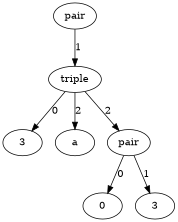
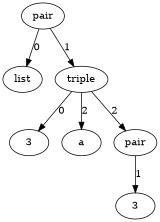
none -> (23, 79)
(103, 206) -> none
